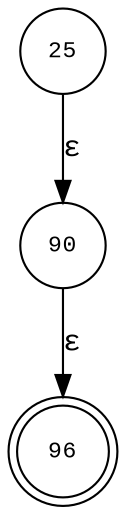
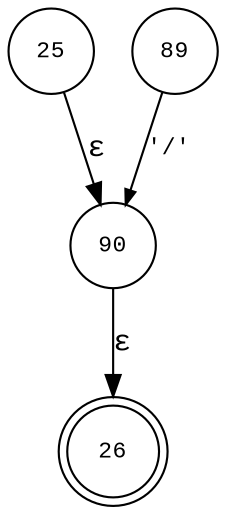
none -> (175, 51)
(63, 451) -> (113, 451)
